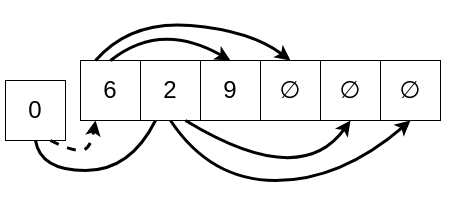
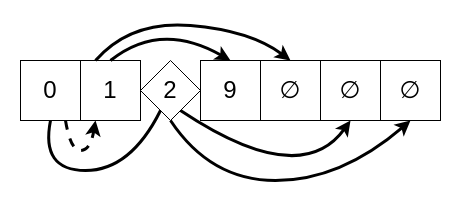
(111, 91) -> (111, 91)
(171, 91) -> (171, 91)
(36, 111) -> (51, 91)
